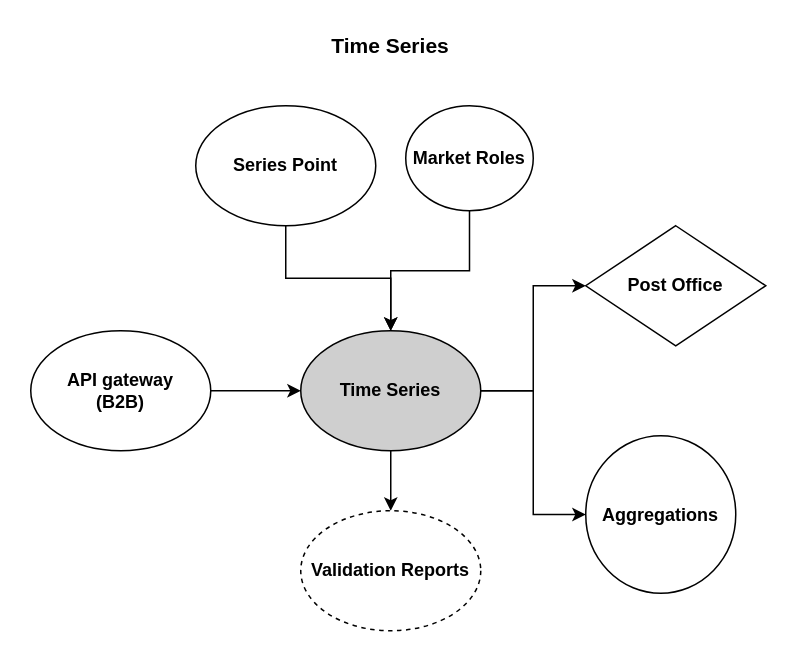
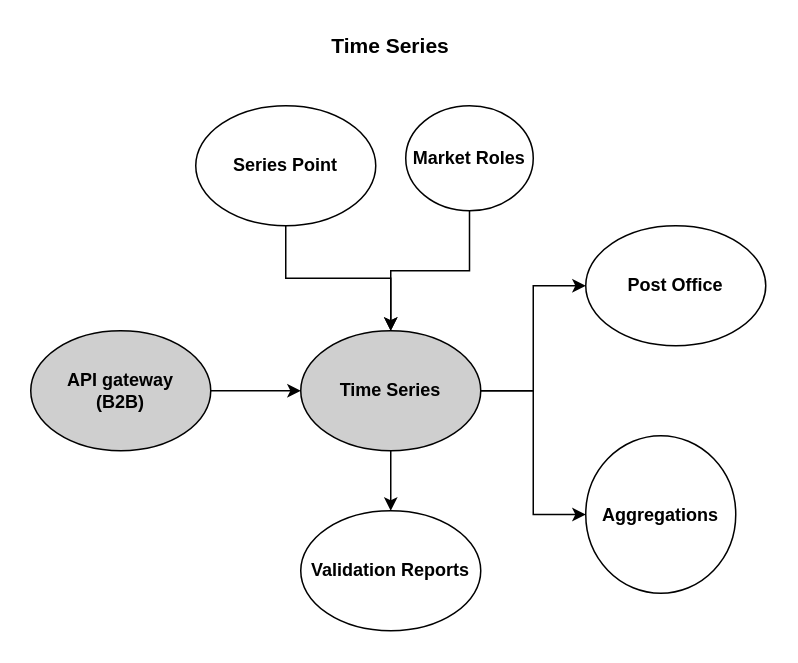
(676, 286) -> (676, 286)
(121, 391) -> (121, 391)
(391, 571) -> (391, 571)
